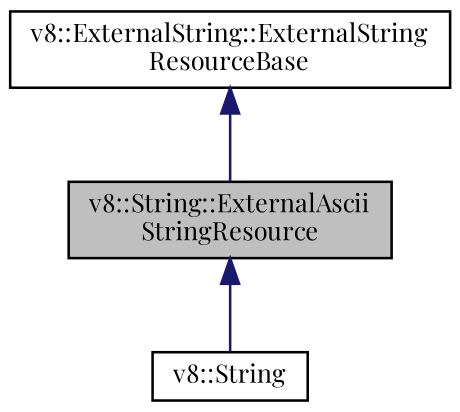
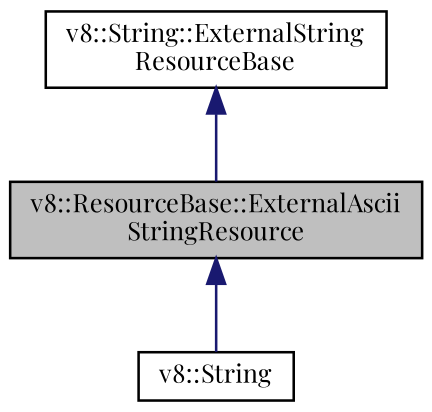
(230, 50) -> (216, 50)
(230, 220) -> (216, 220)
